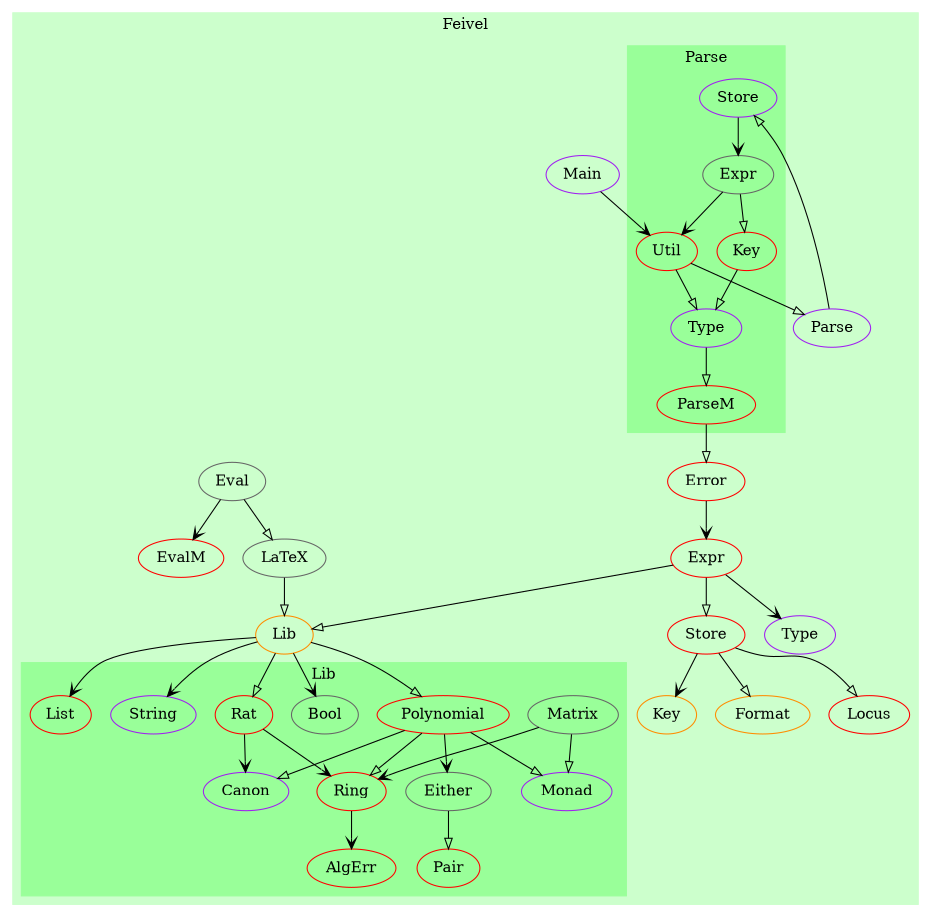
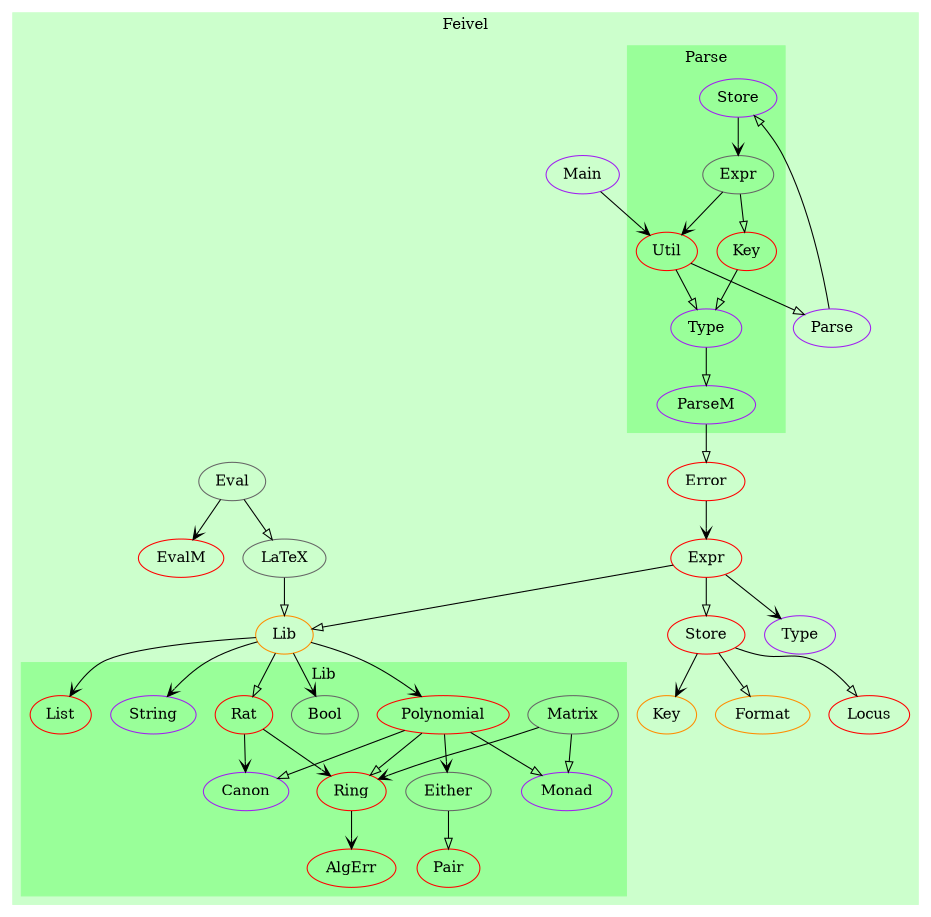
(706, 405) -> (706, 405)
(351, 656) -> (351, 656)
